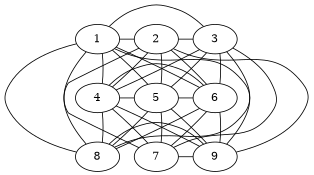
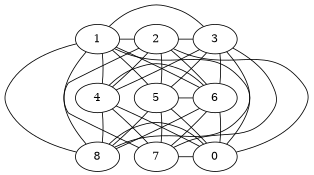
(127, 98) -> none
(215, 157) -> (215, 157)
